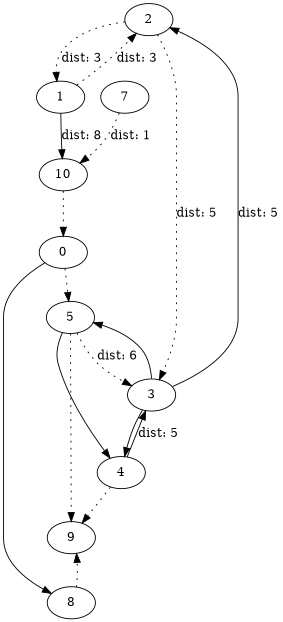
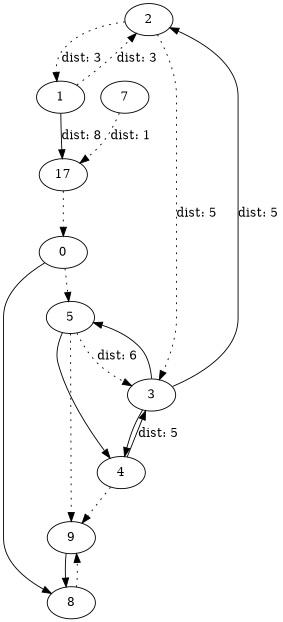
(63, 175) -> (63, 175)
none -> (65, 566)
